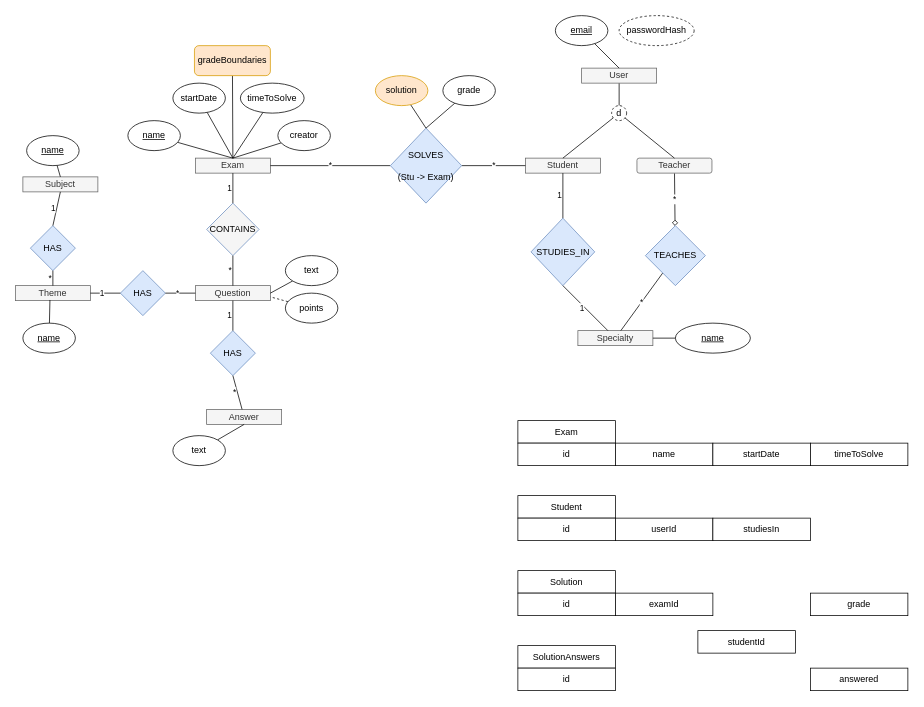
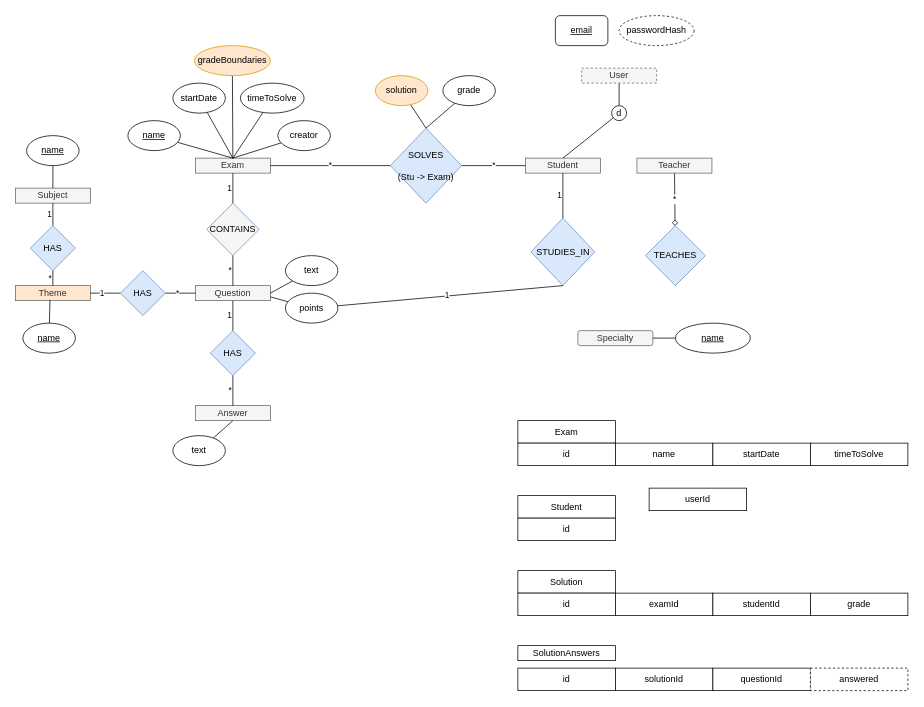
(582, 30) -> (582, 30)
(607, 56) -> none
(232, 60) -> (232, 60)
(619, 75) -> (619, 75)
(619, 113) -> (619, 113)
(649, 137) -> none
(674, 165) -> (674, 165)
(60, 184) -> (53, 195)
(53, 293) -> (53, 293)
(278, 299) -> (278, 299)
(642, 301) -> none
(585, 308) -> (450, 295)
(615, 338) -> (615, 338)
(244, 417) -> (233, 413)
(664, 529) -> (698, 499)
(762, 529) -> none
(747, 642) -> (762, 604)
(567, 657) -> (567, 653)
none -> (664, 679)
none -> (762, 679)
(859, 679) -> (859, 679)
